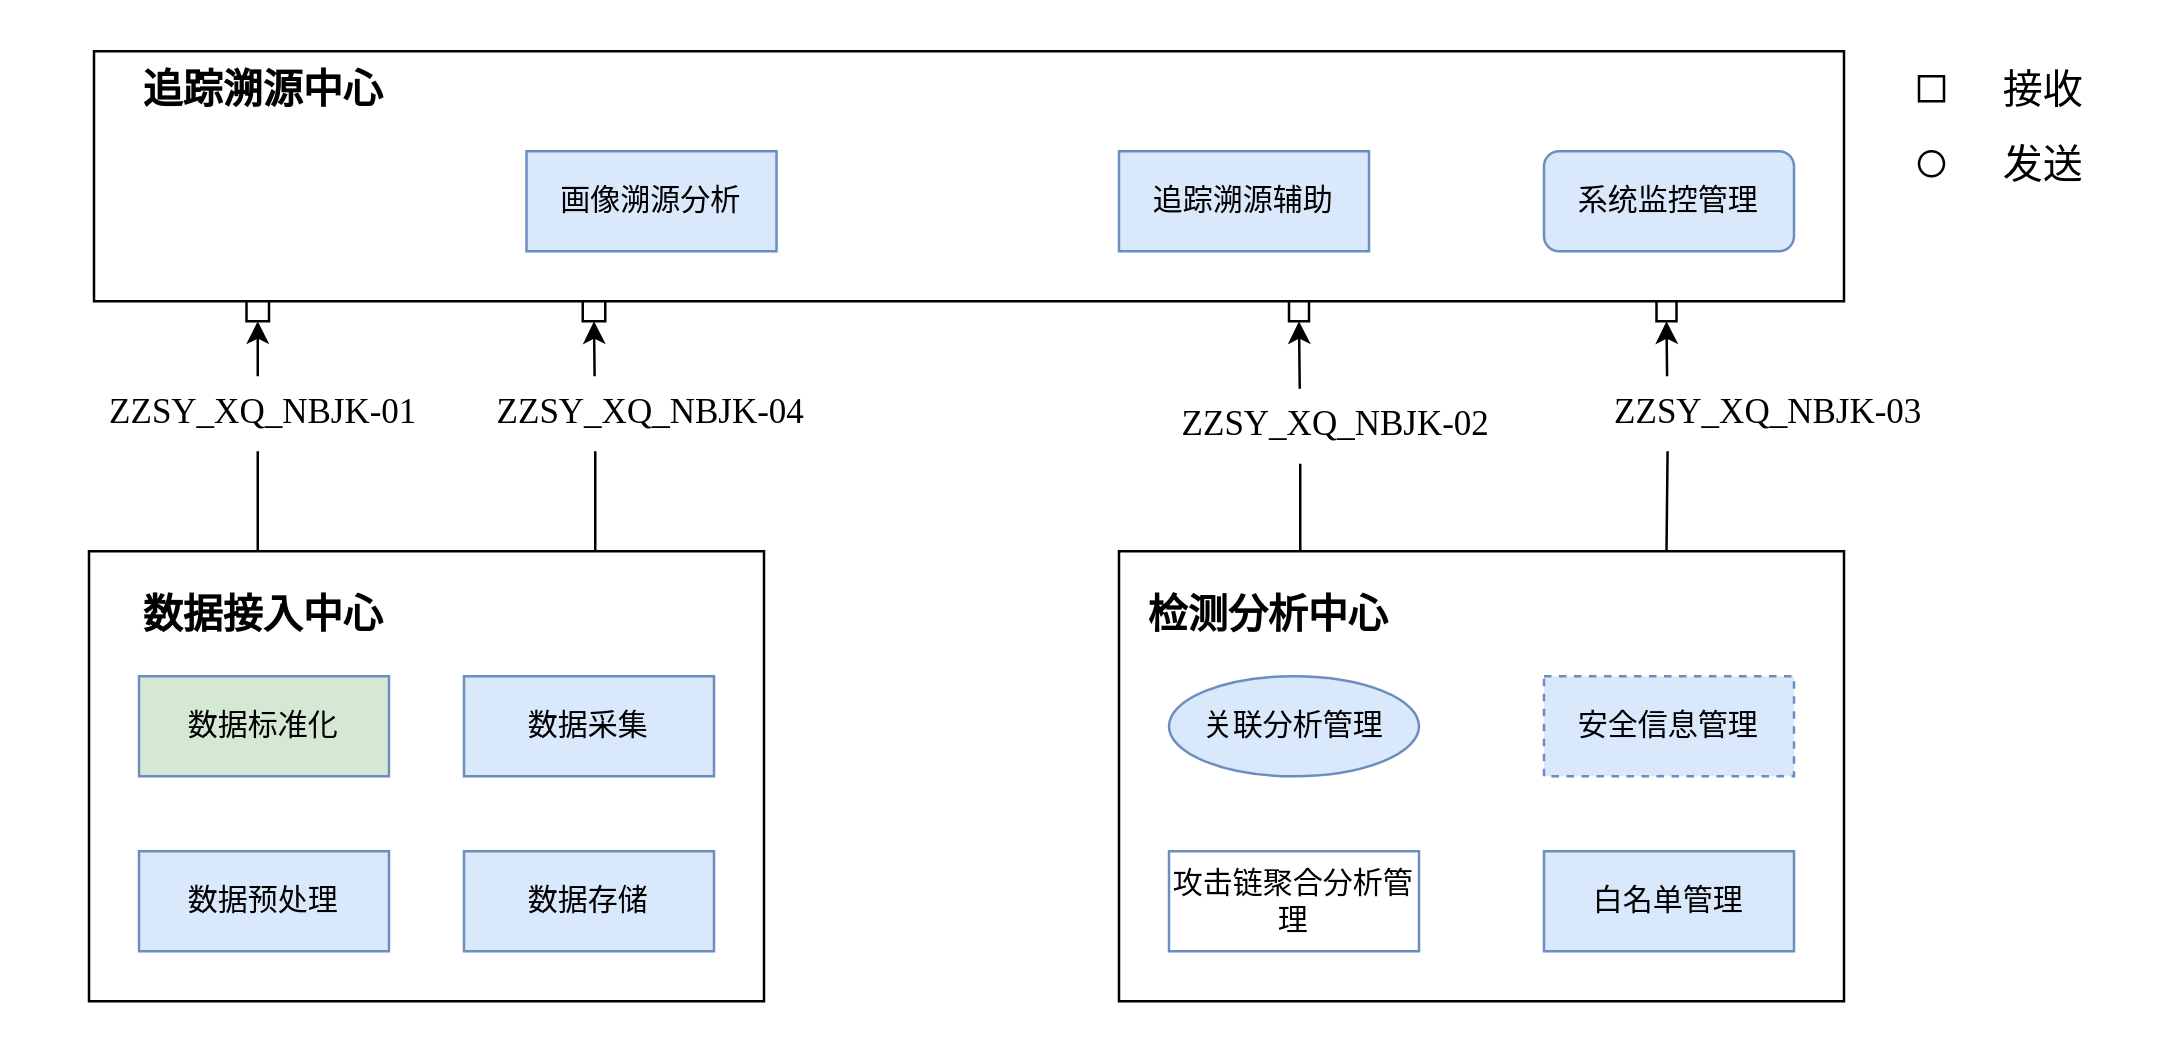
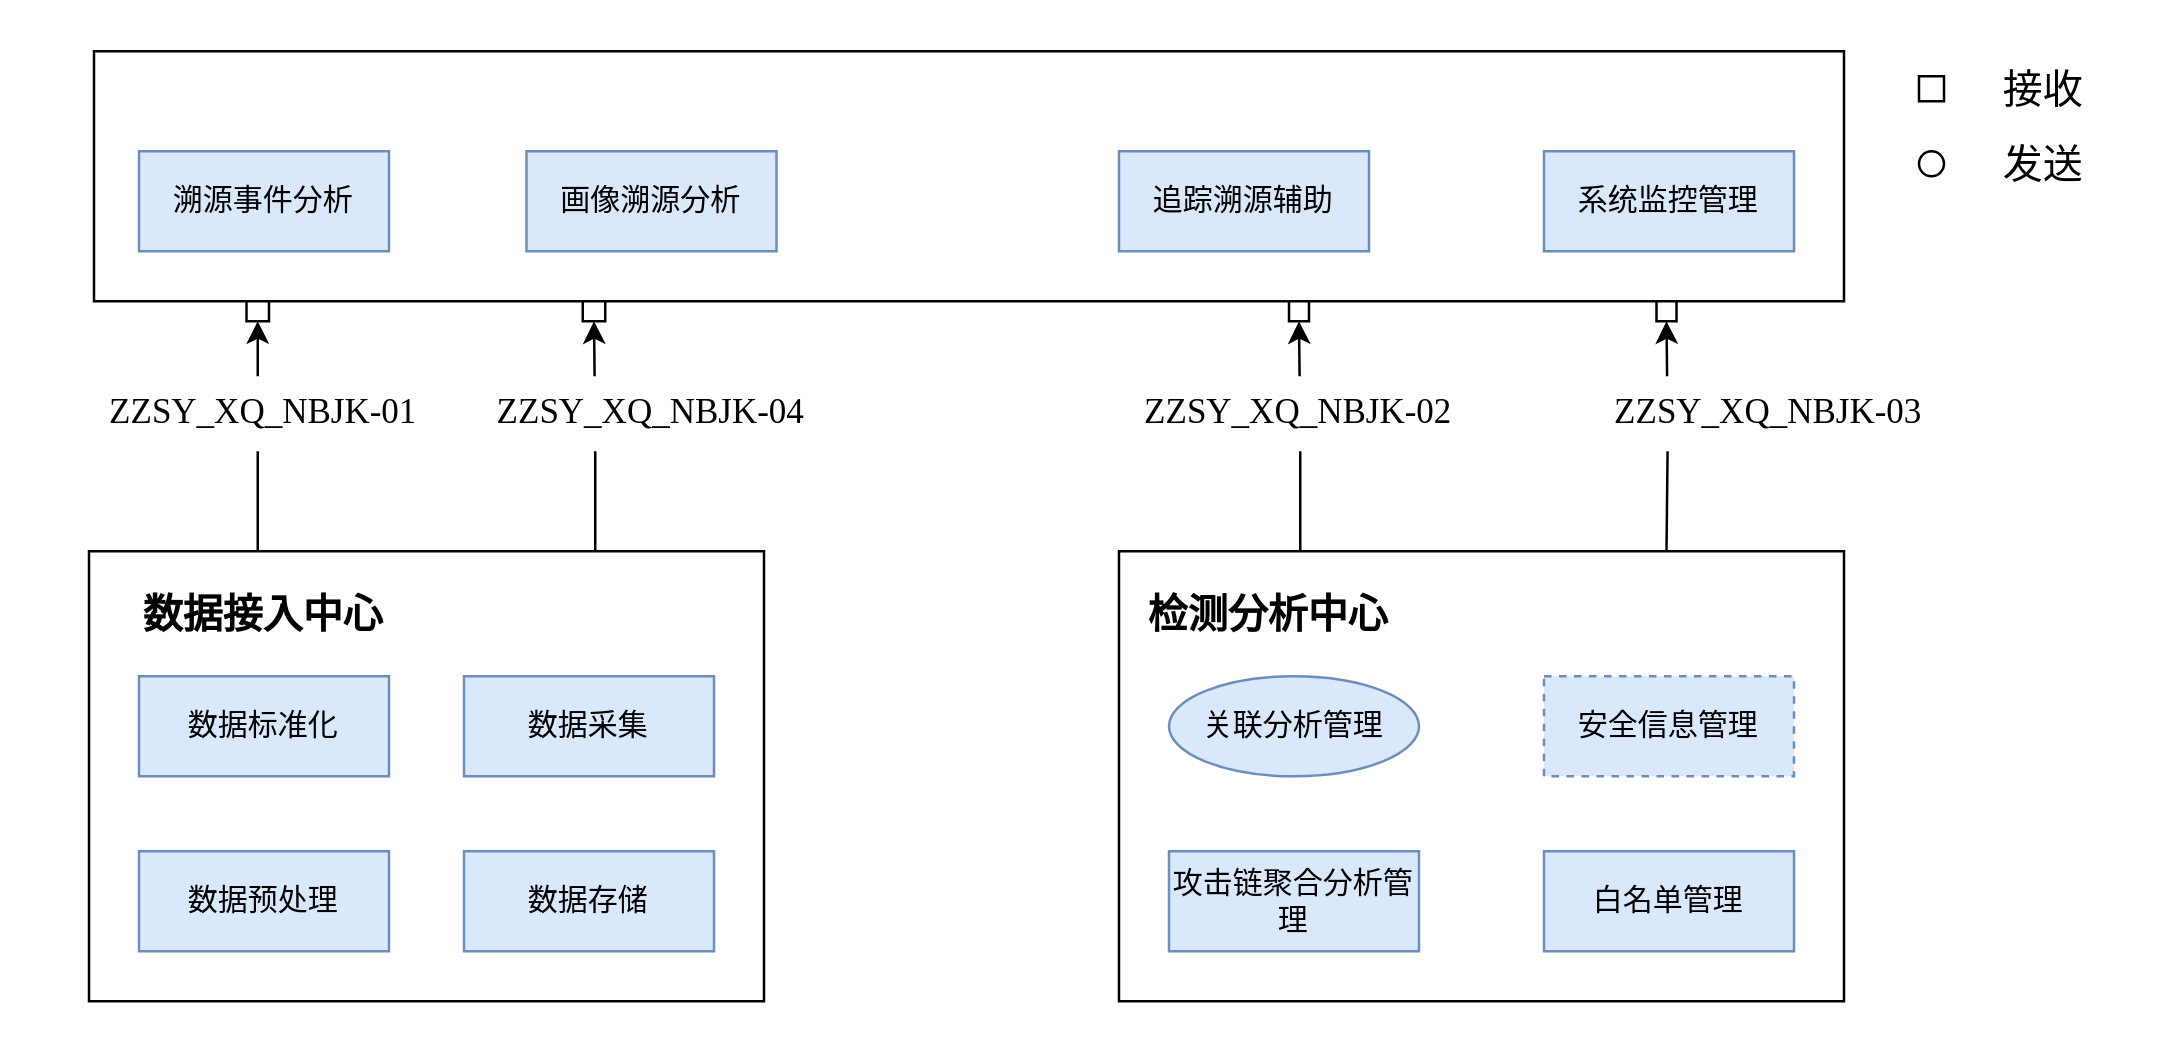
(264, 89) -> none
none -> (264, 201)
(1669, 201) -> (1669, 201)
(1336, 426) -> (1299, 414)
(264, 726) -> (264, 726)
(1294, 901) -> (1294, 901)
